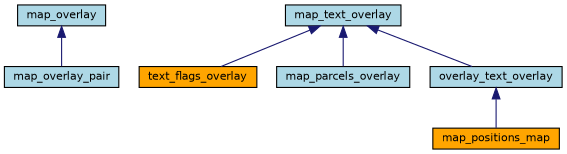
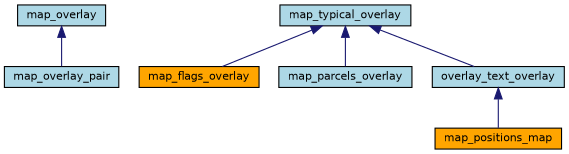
(343, 15) -> (345, 15)
(198, 77) -> (199, 77)
